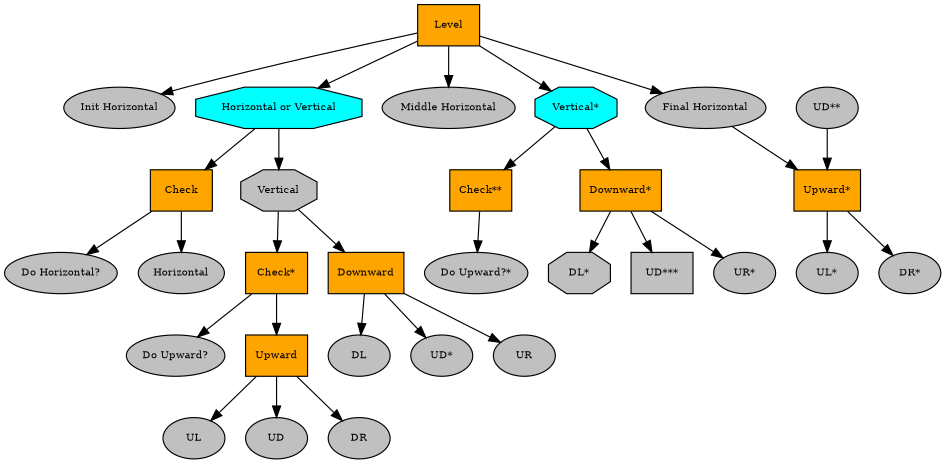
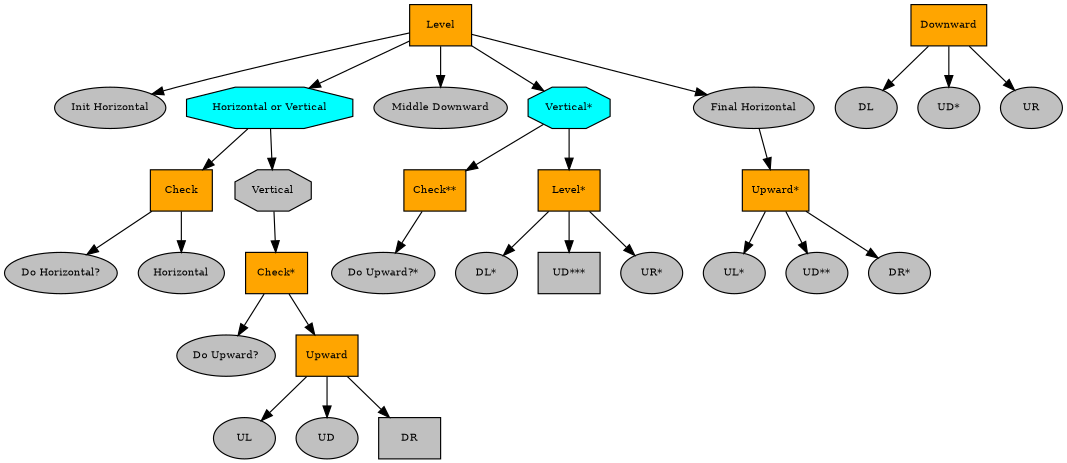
(449, 108) -> (441, 108)
(827, 144) -> (794, 227)
(621, 190) -> (569, 190)
(317, 227) -> none
(579, 273) -> (487, 273)
(359, 438) -> (410, 438)
